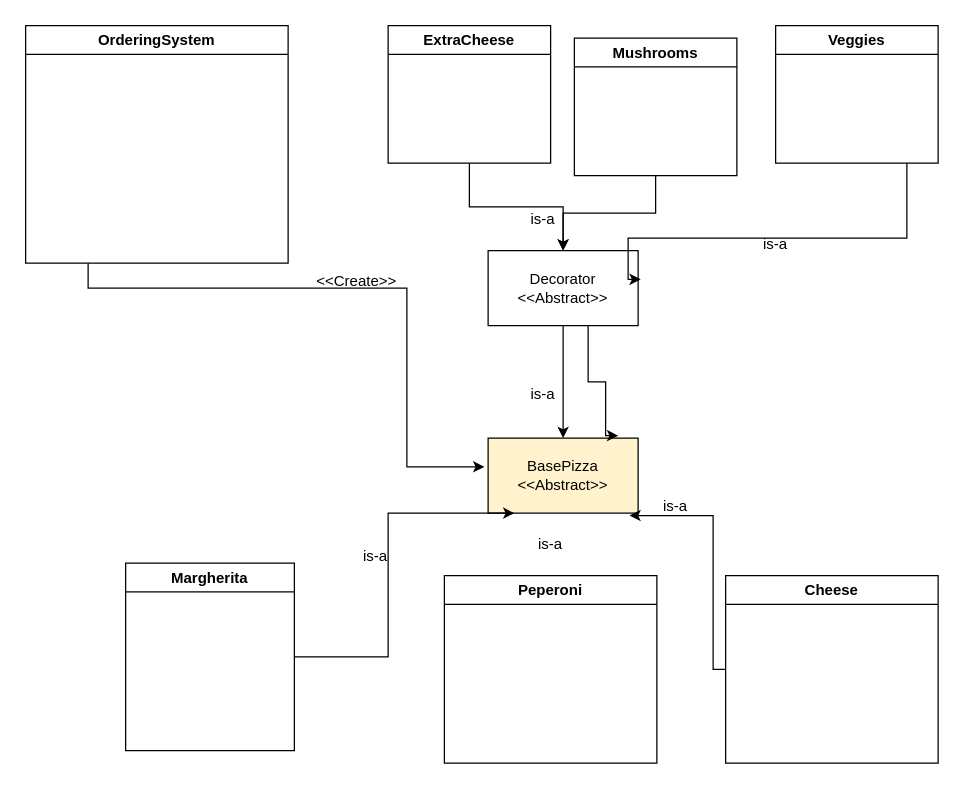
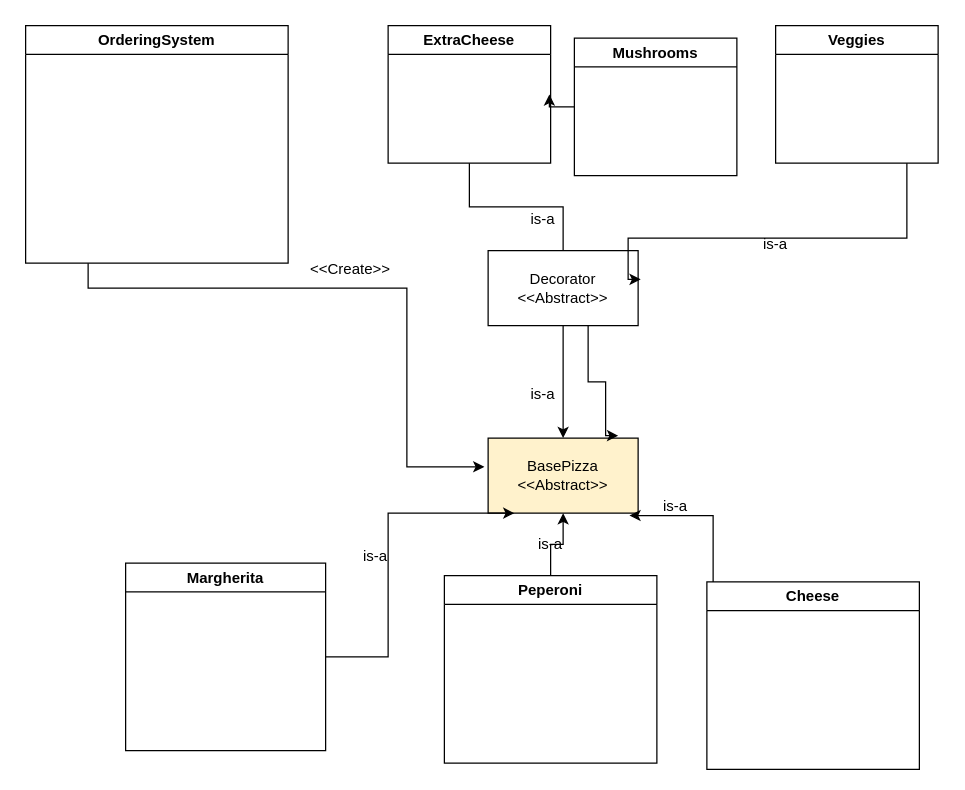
(628, 213) -> (562, 107)
(563, 243) -> (563, 246)
(357, 282) -> (351, 269)
none -> (553, 544)
(210, 657) -> (226, 657)
(832, 669) -> (813, 676)
